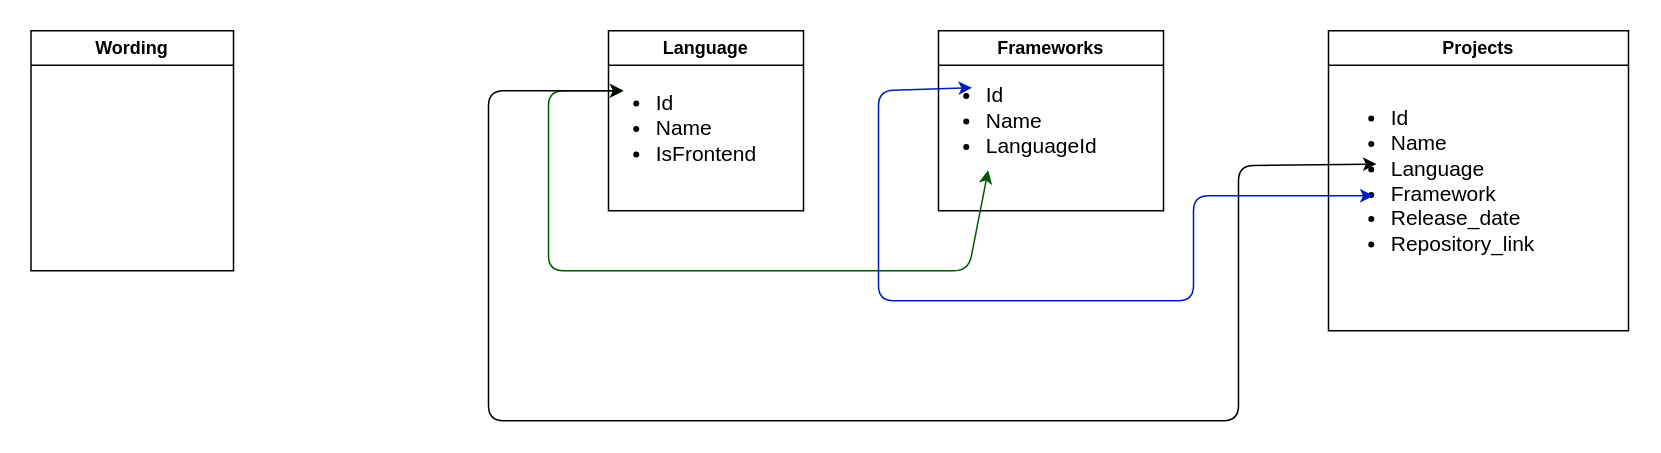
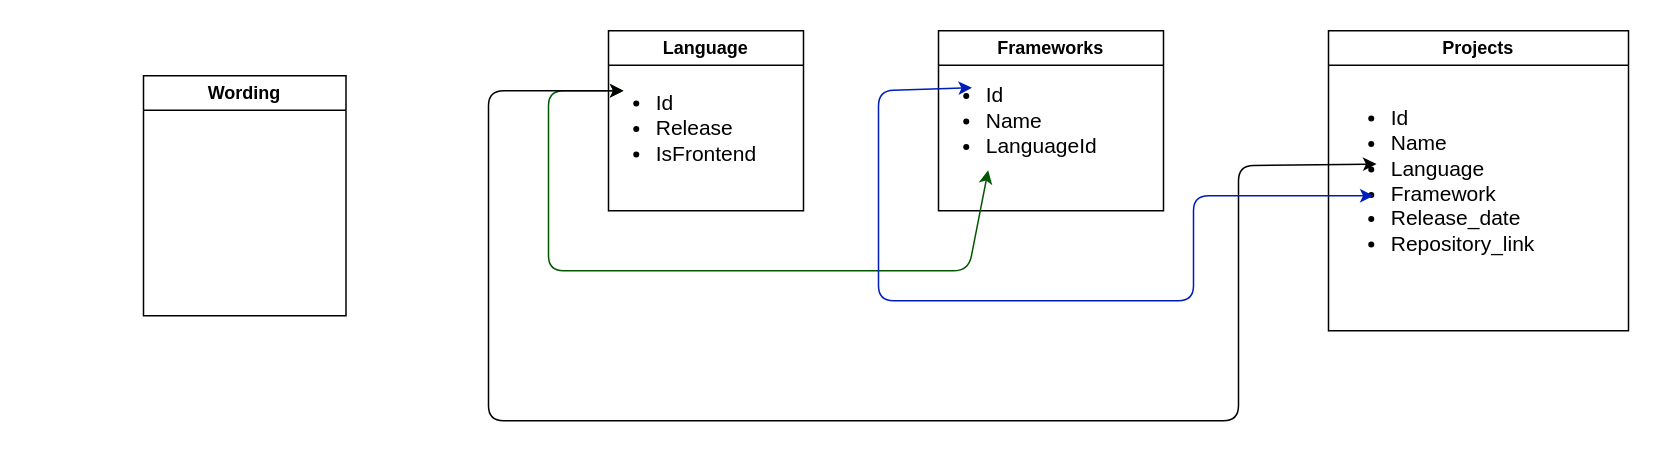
(655, 128) -> (655, 128)
(132, 151) -> (245, 196)
